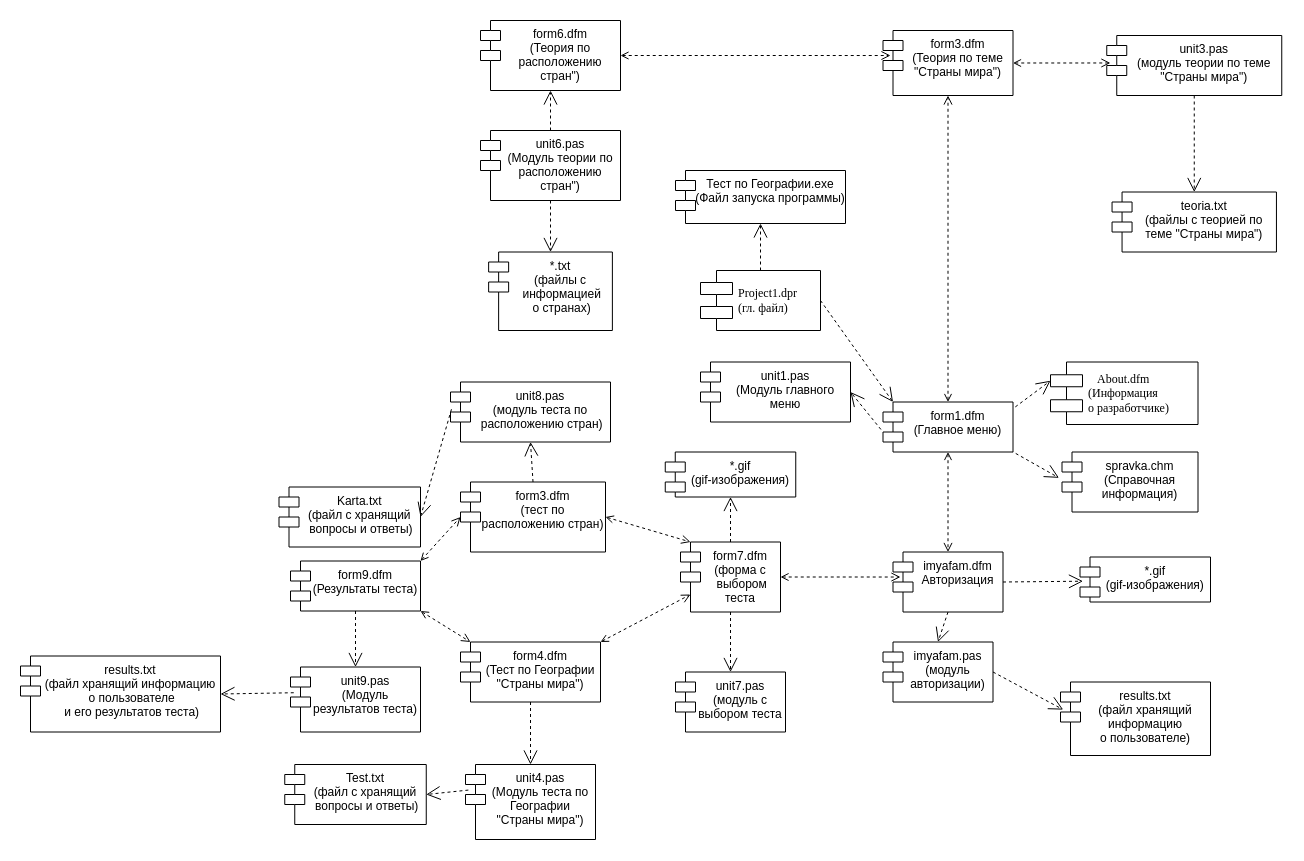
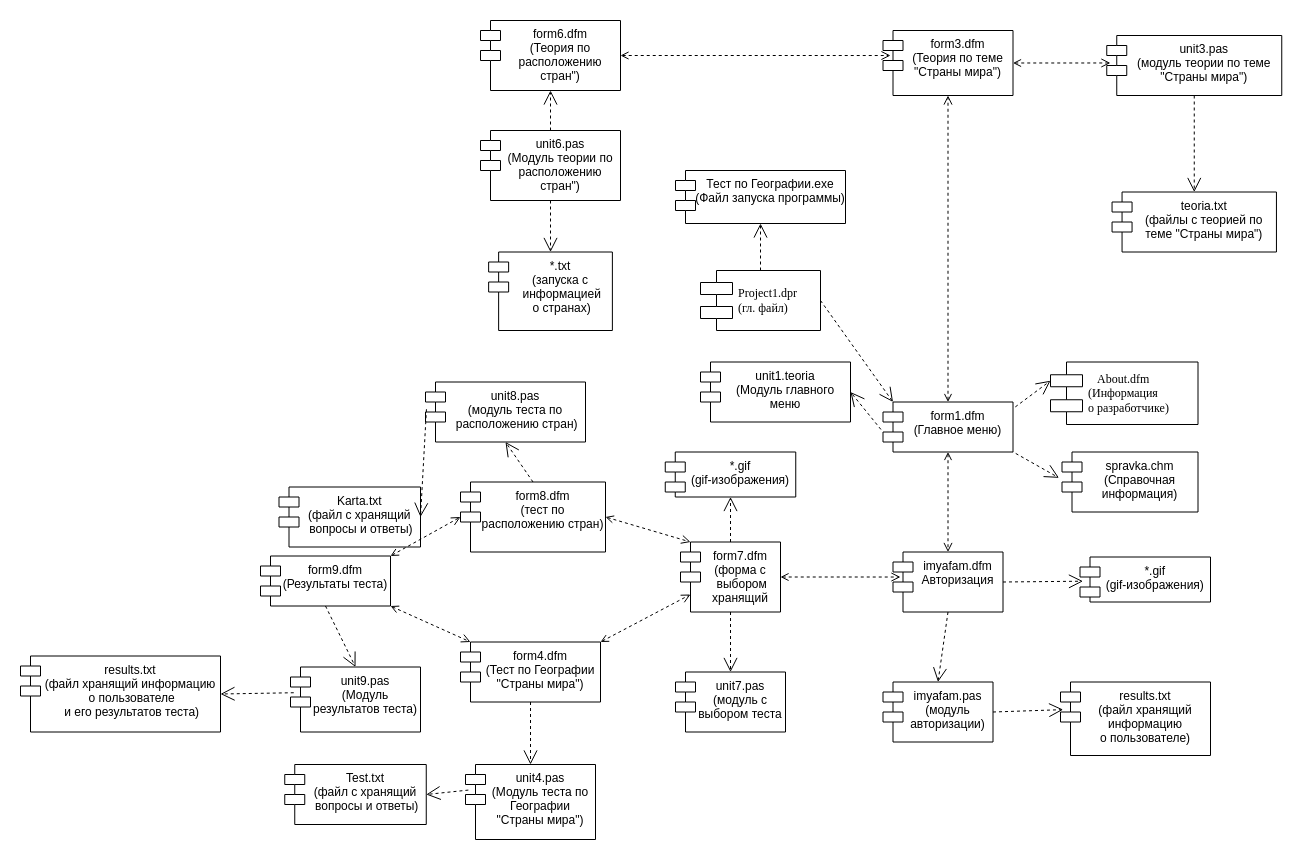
(560, 266) -> (560, 266)
(785, 376) -> (785, 376)
(531, 412) -> (506, 412)
(543, 496) -> (543, 496)
(740, 556) -> (740, 556)
(356, 586) -> (326, 581)
(938, 672) -> (938, 712)
